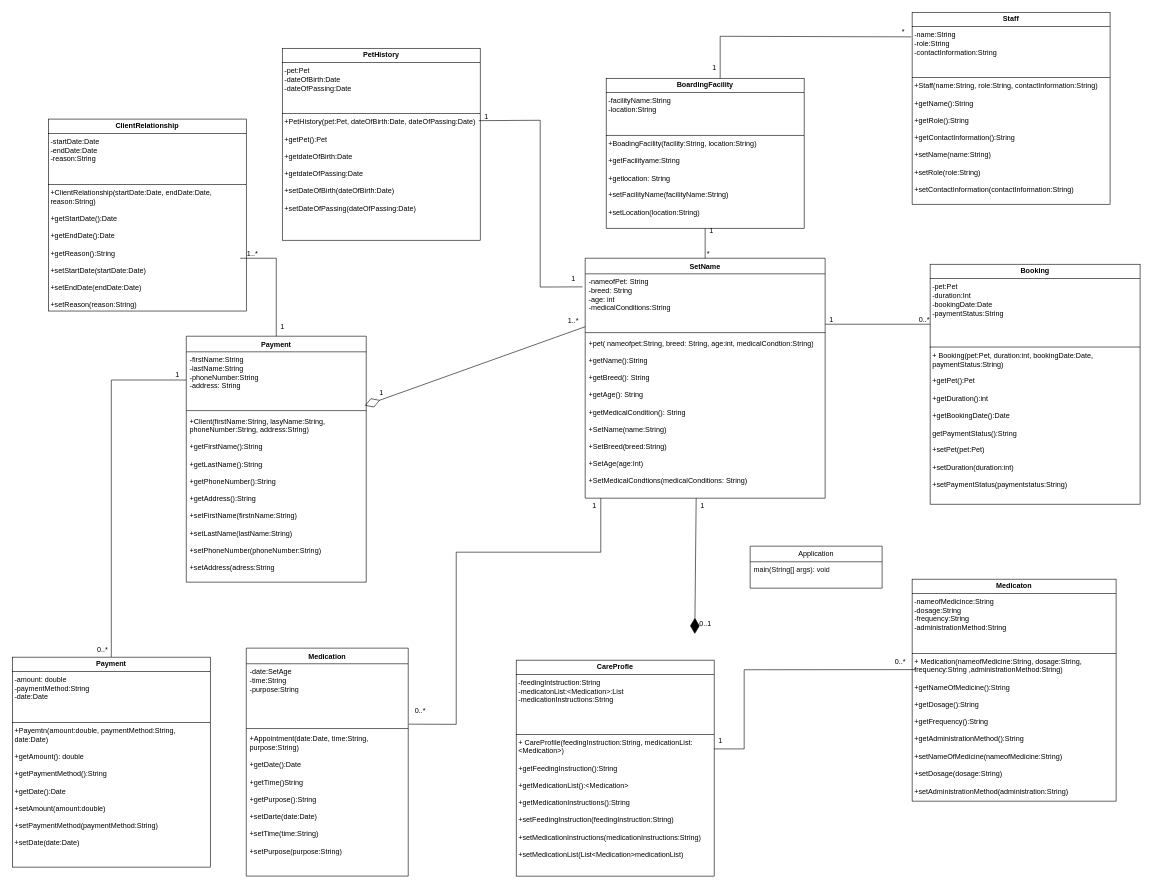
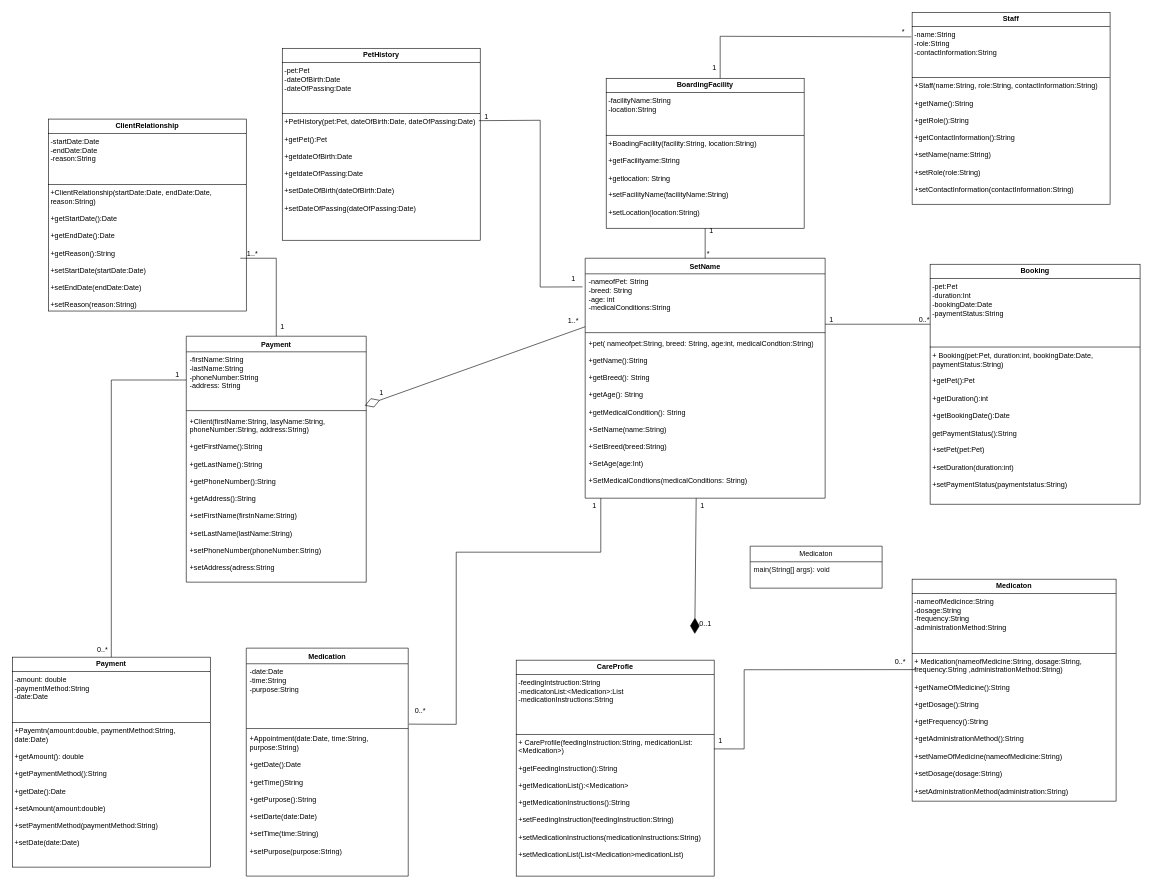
(816, 554) -> (816, 554)
(278, 681) -> (278, 681)
